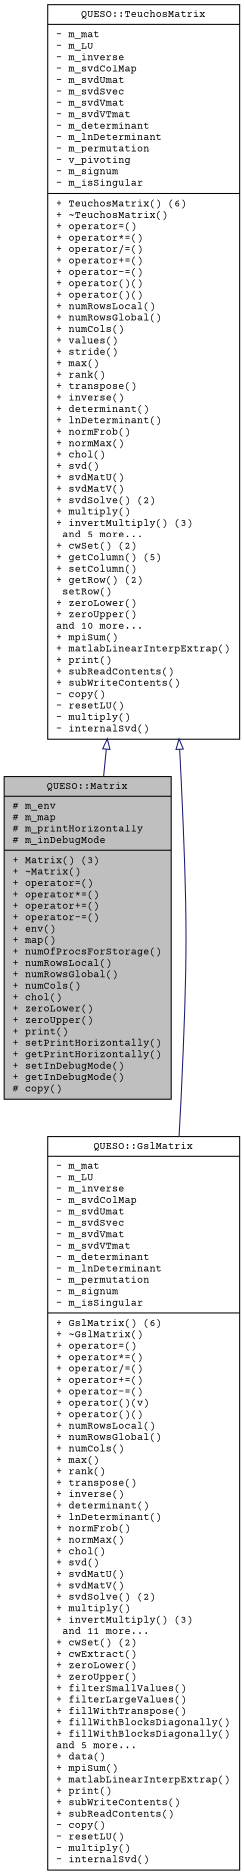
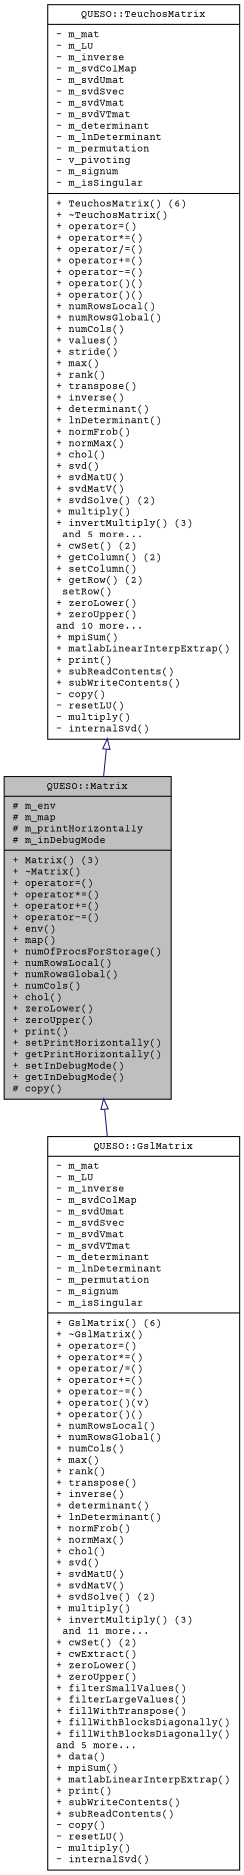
(109, 557) -> (109, 557)
(186, 943) -> (106, 1123)
